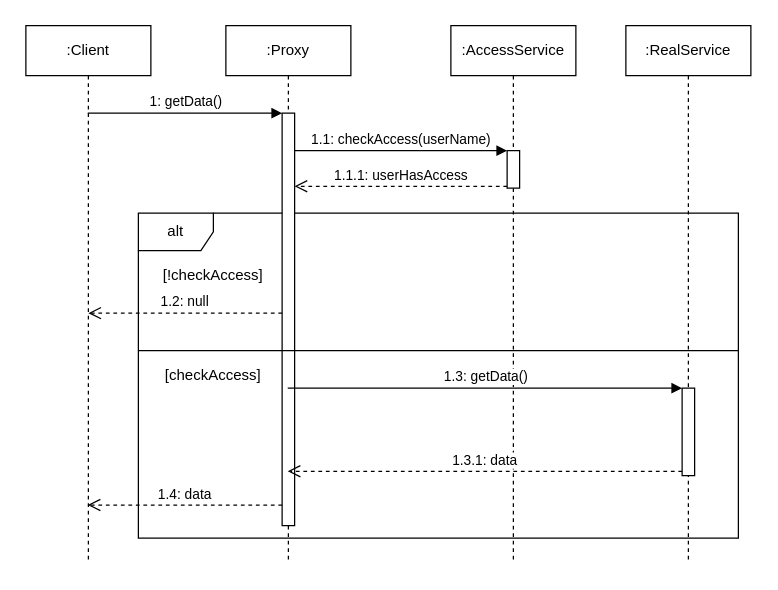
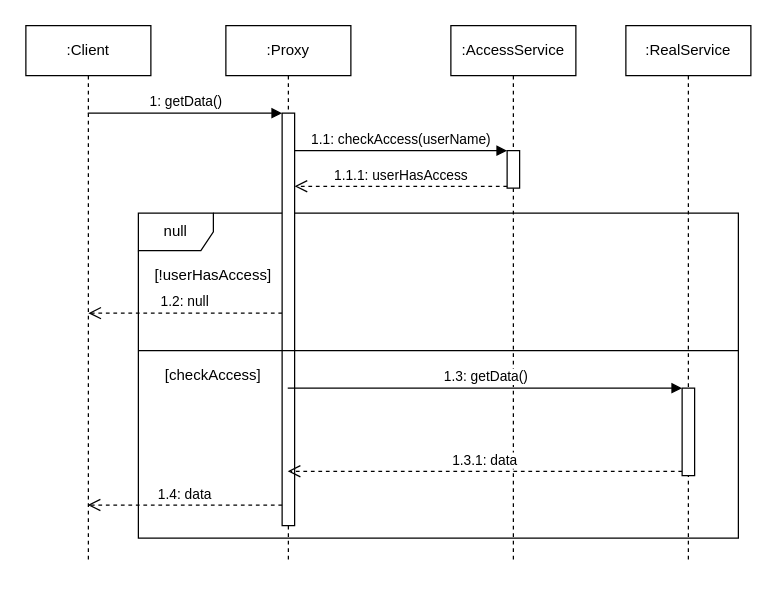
(176, 232) -> (176, 232)
(213, 276) -> (213, 276)
